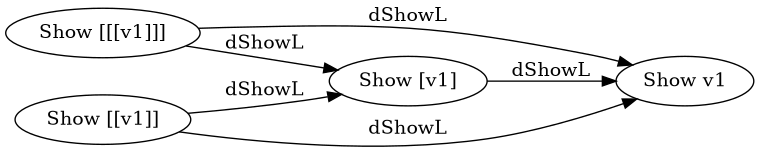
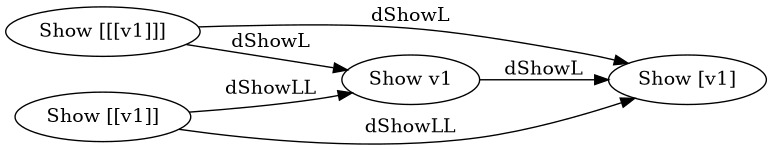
(544, 81) -> (537, 80)
(265, 90) -> (411, 127)
(408, 129) -> (271, 89)
